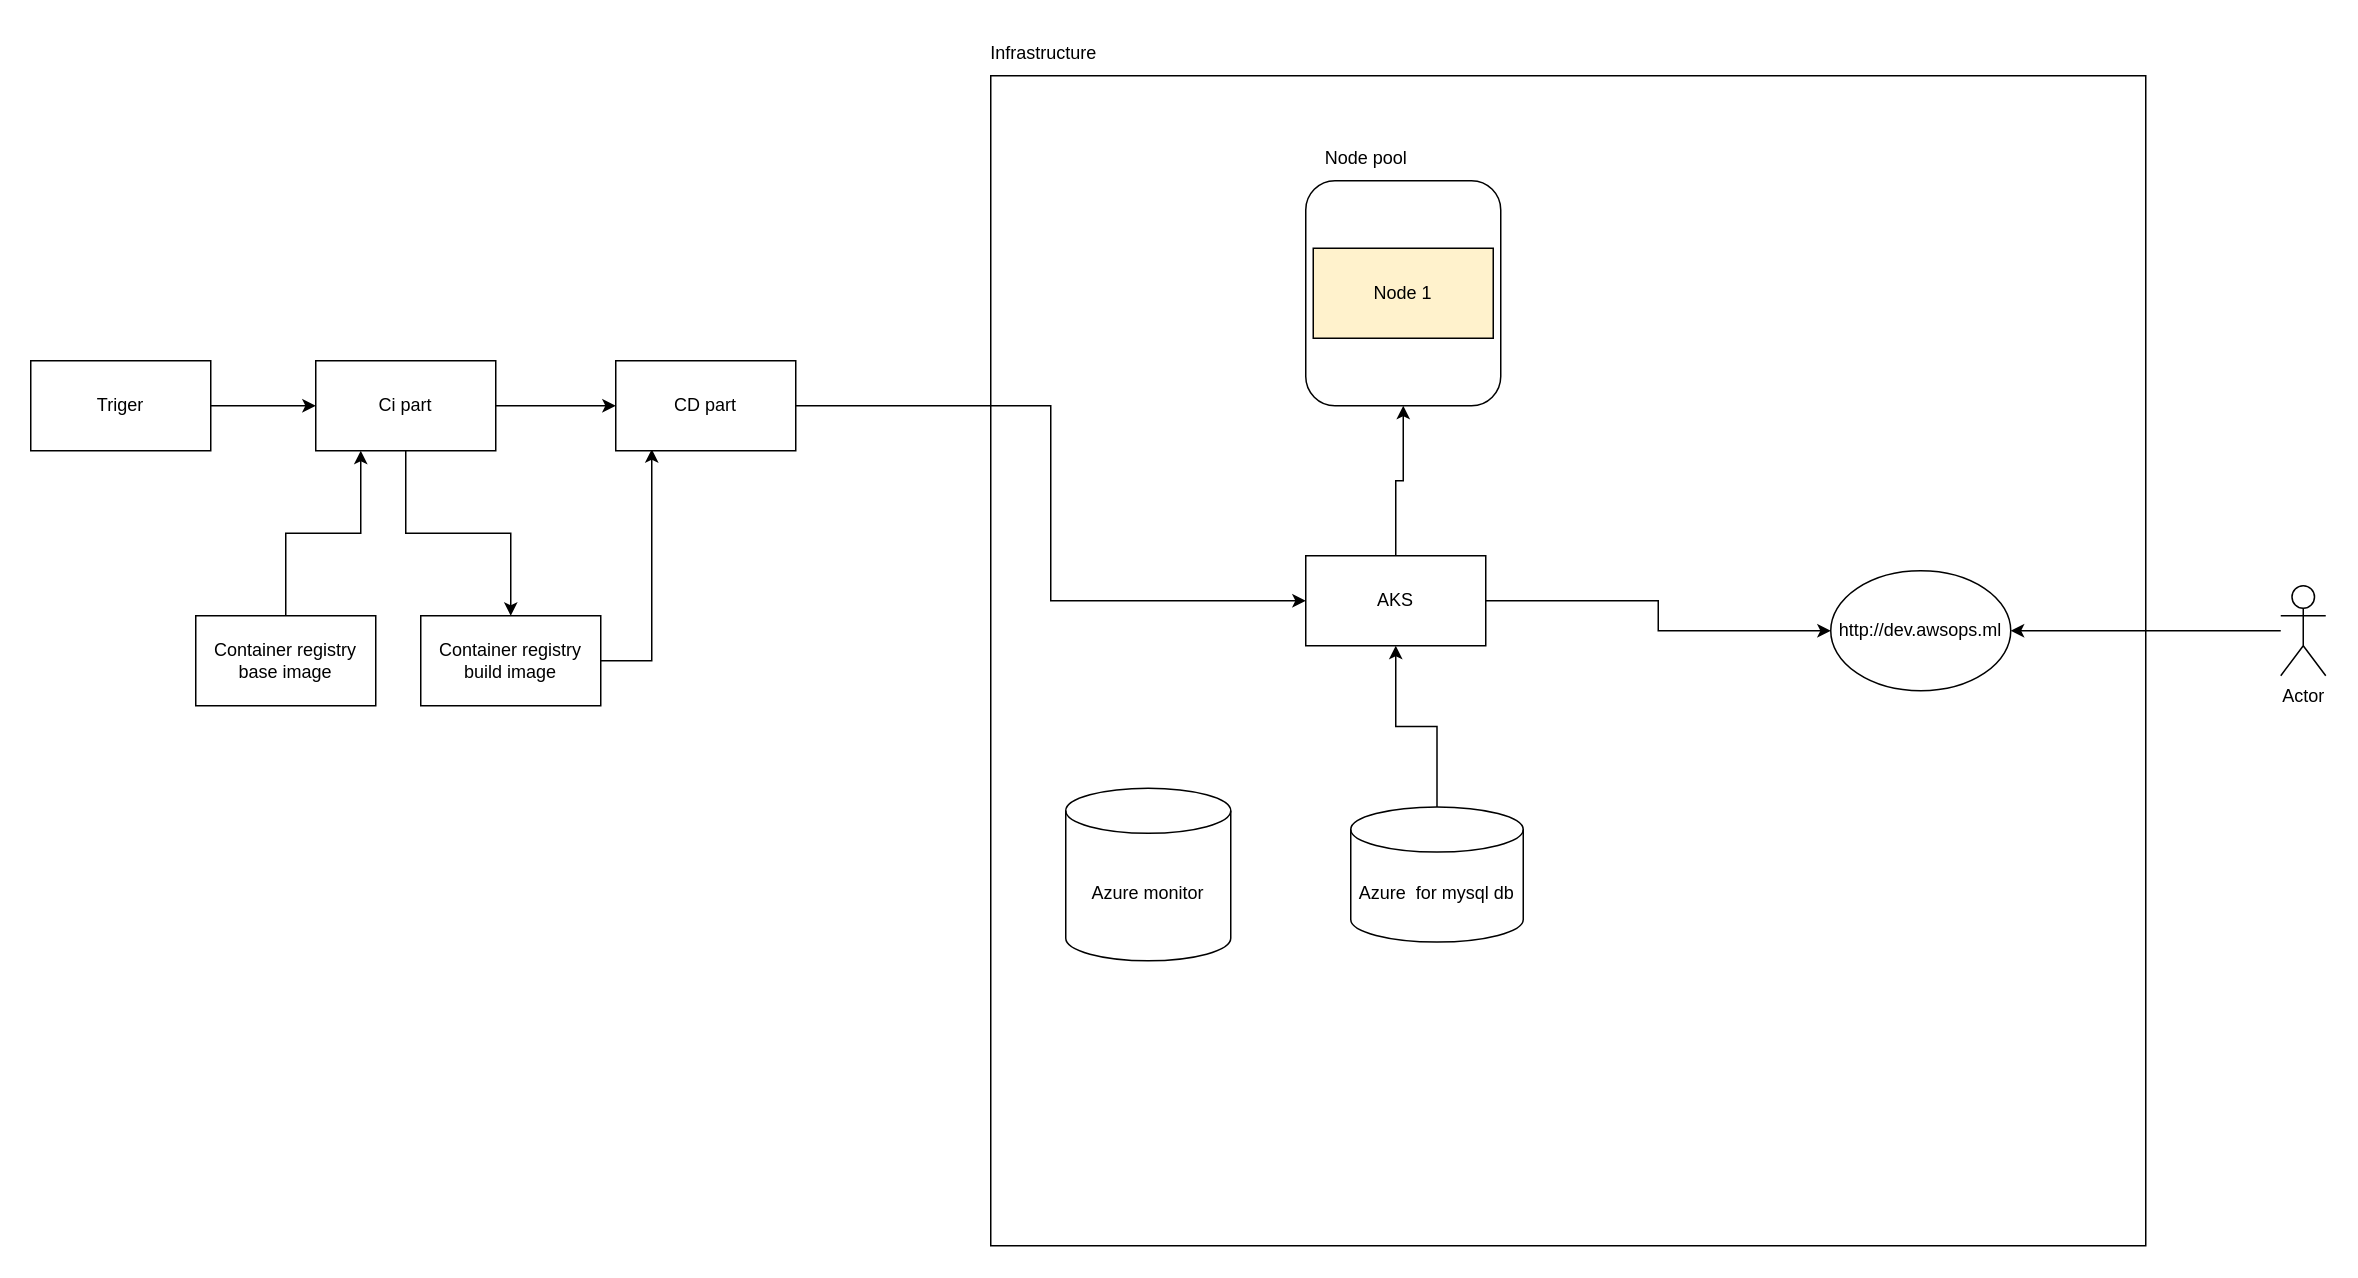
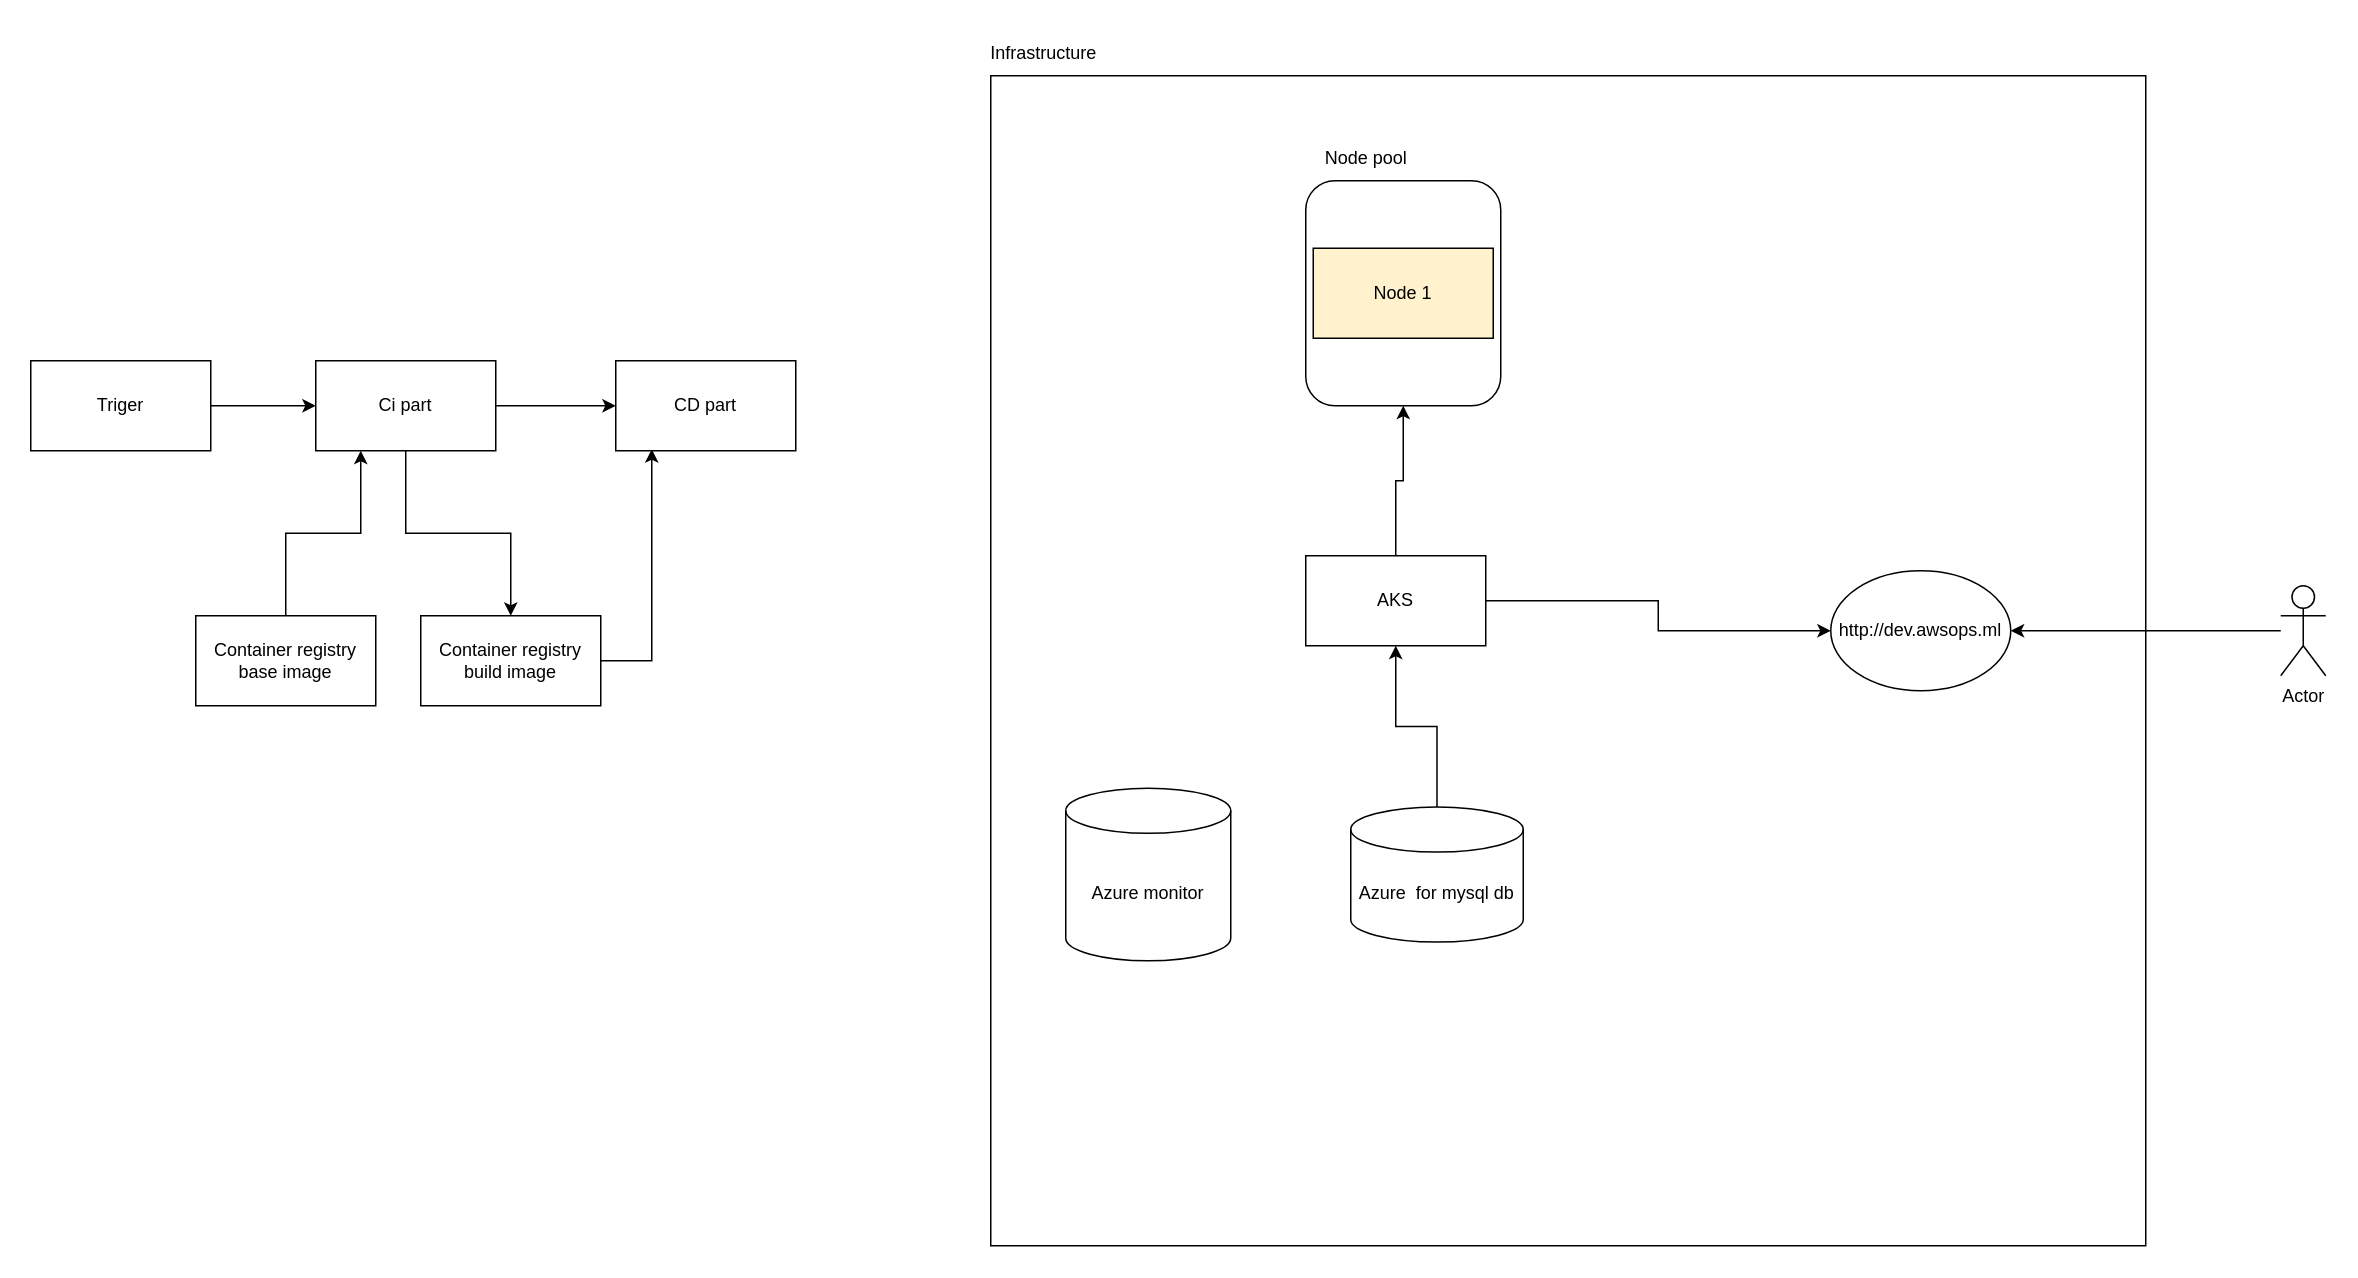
(1051, 498) -> none
